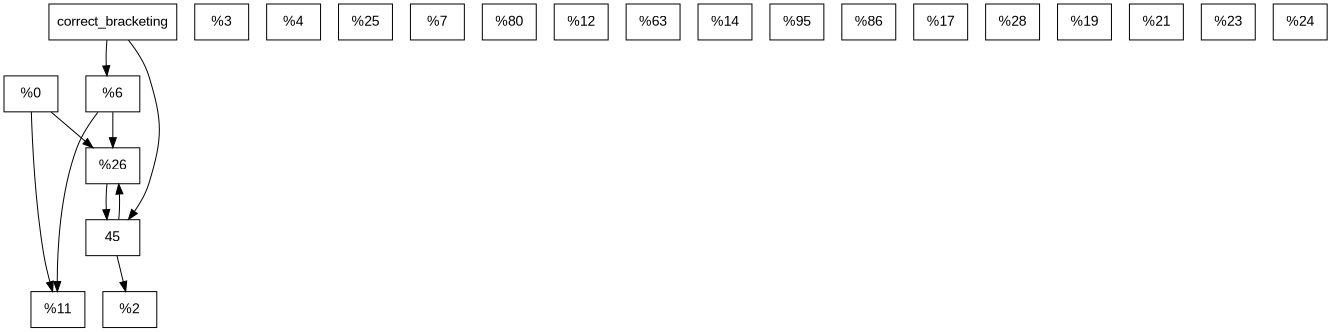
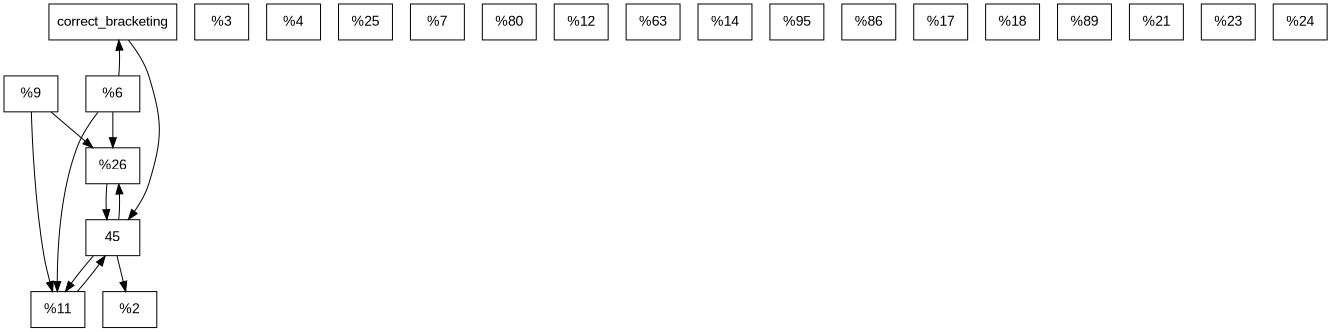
(1013, 22) -> (1013, 22)
(1084, 22) -> (1084, 22)
(106, 53) -> (120, 63)
(31, 94) -> (31, 94)
none -> (82, 269)
none -> (89, 278)
